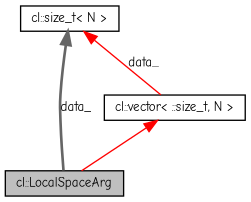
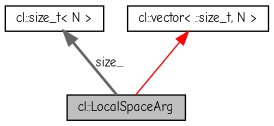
(128, 68) -> none
(76, 108) -> (110, 63)
